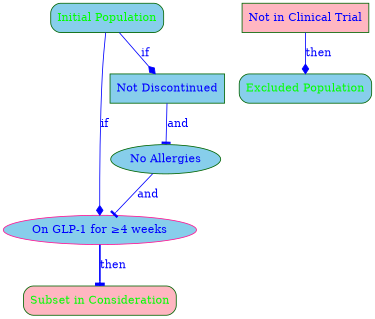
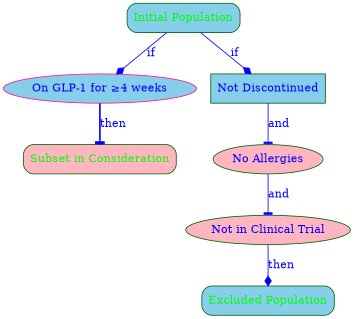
(305, 18) -> (268, 230)
(166, 159) -> (268, 159)
(134, 193) -> (268, 193)
